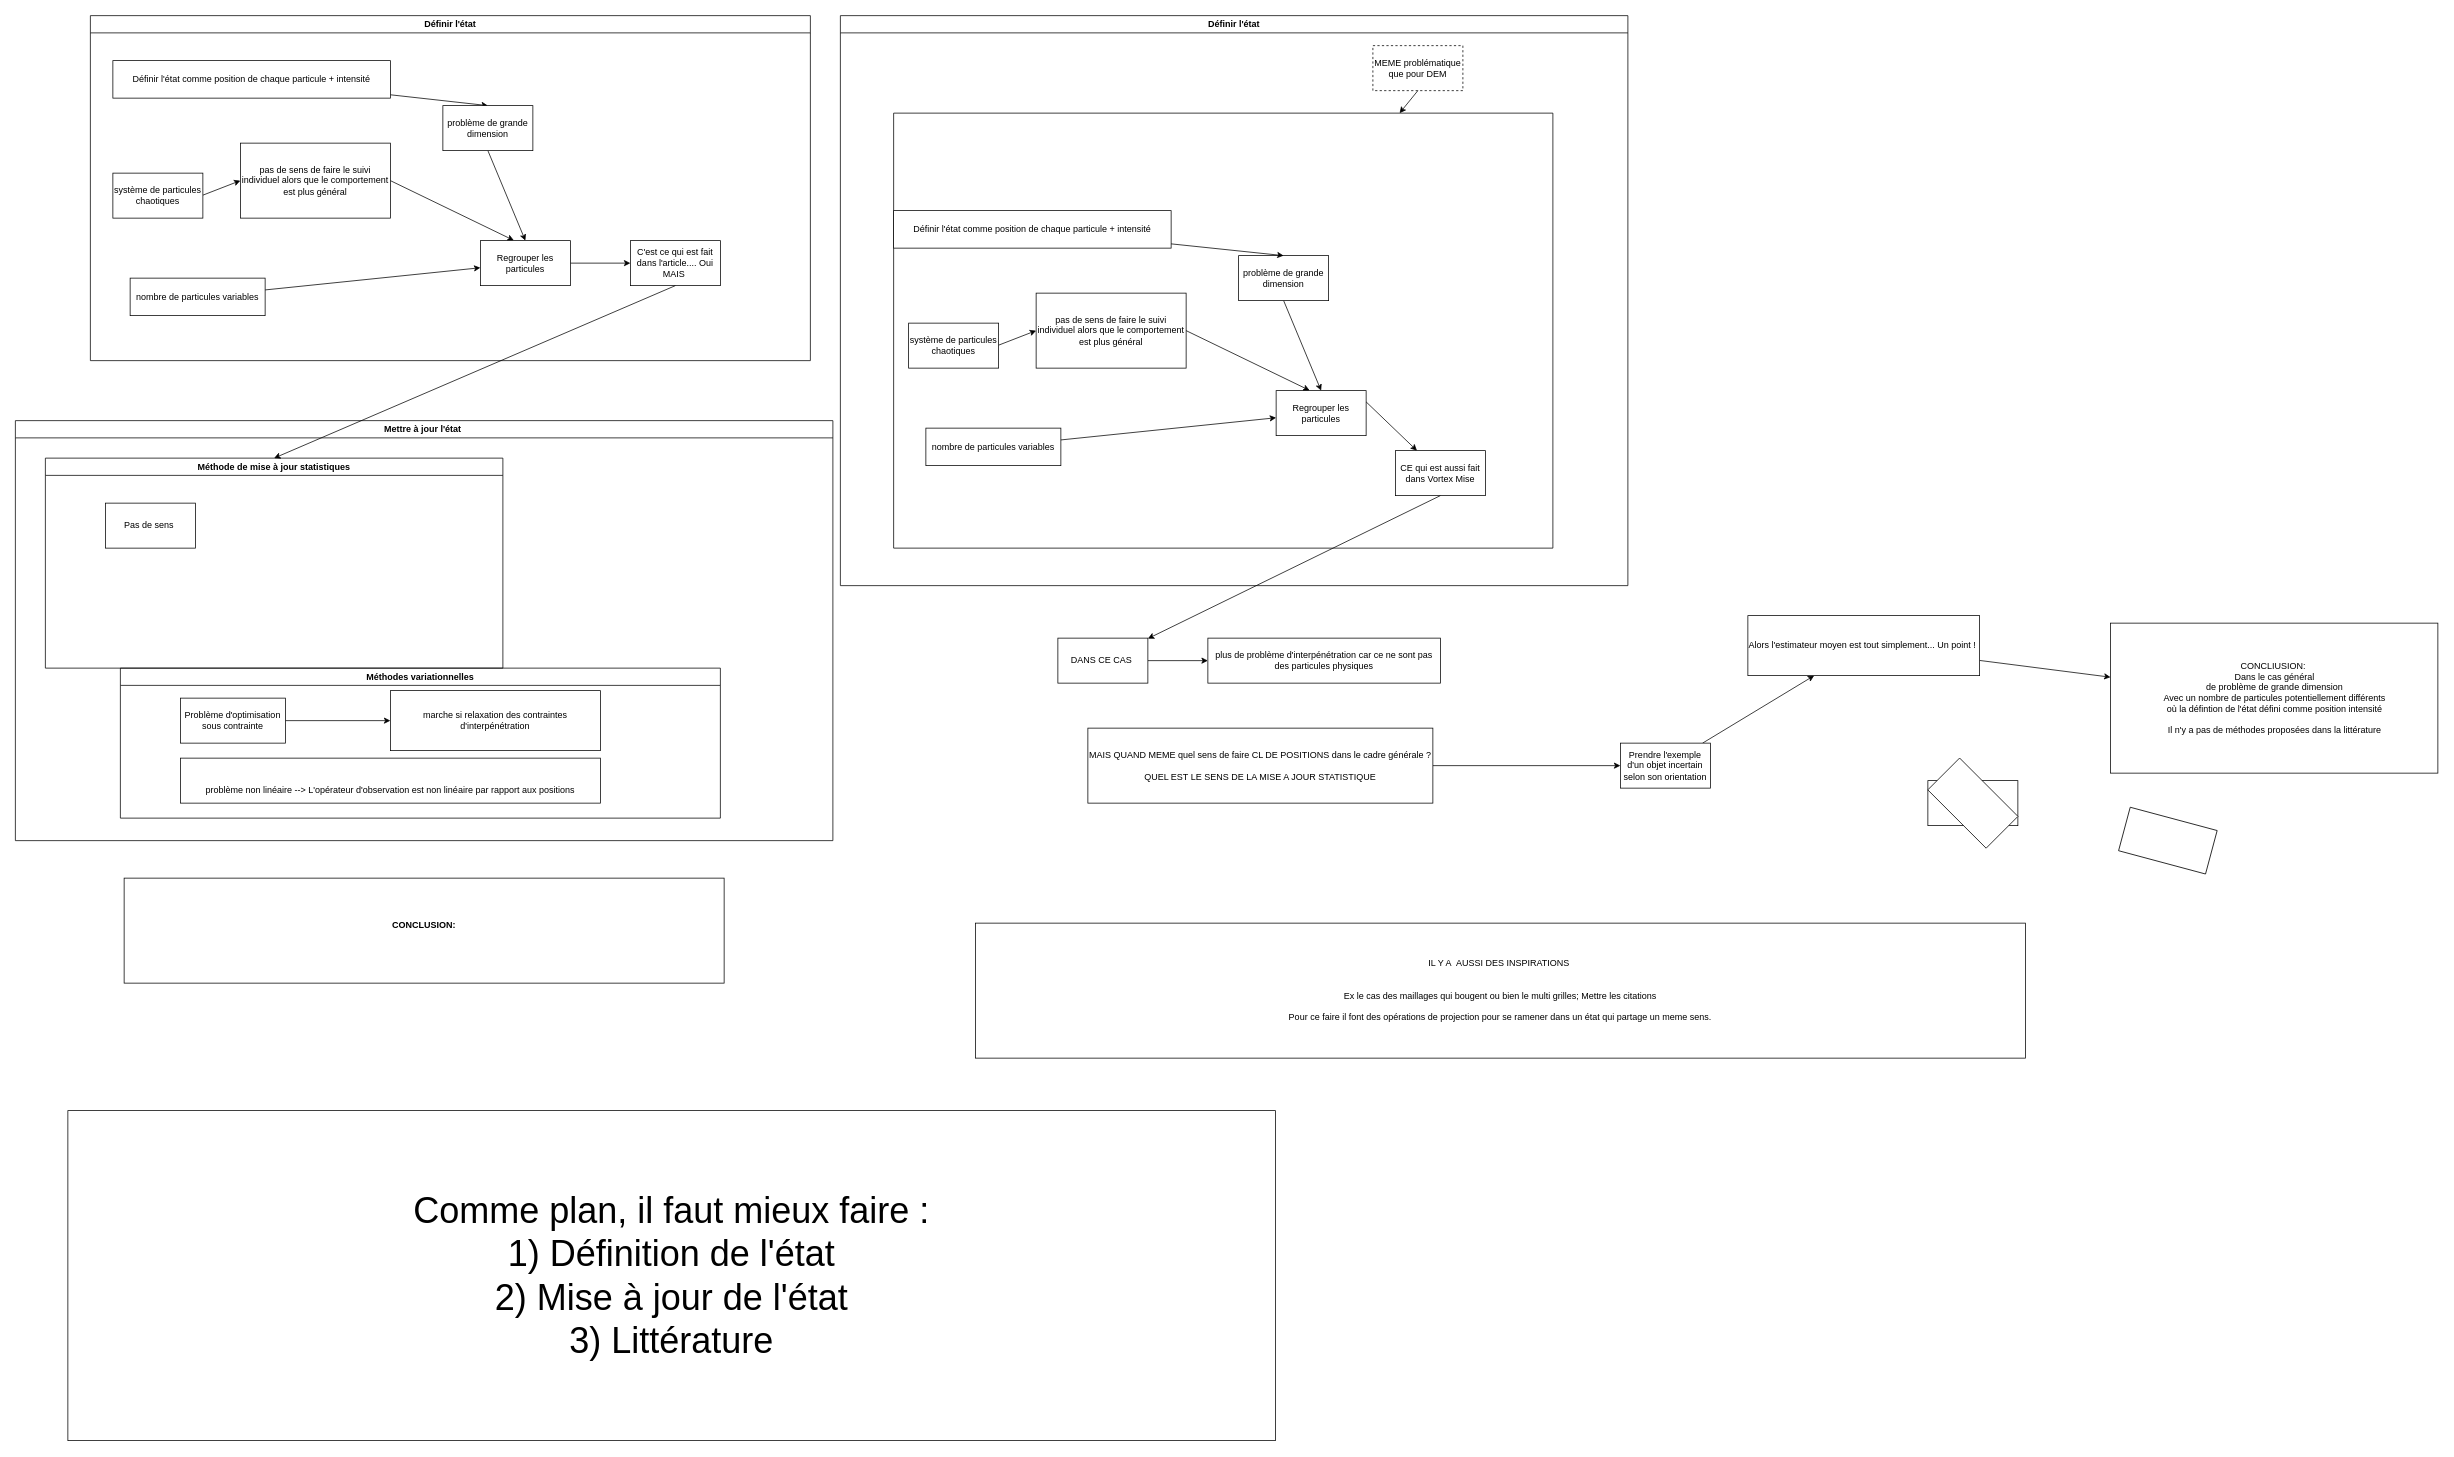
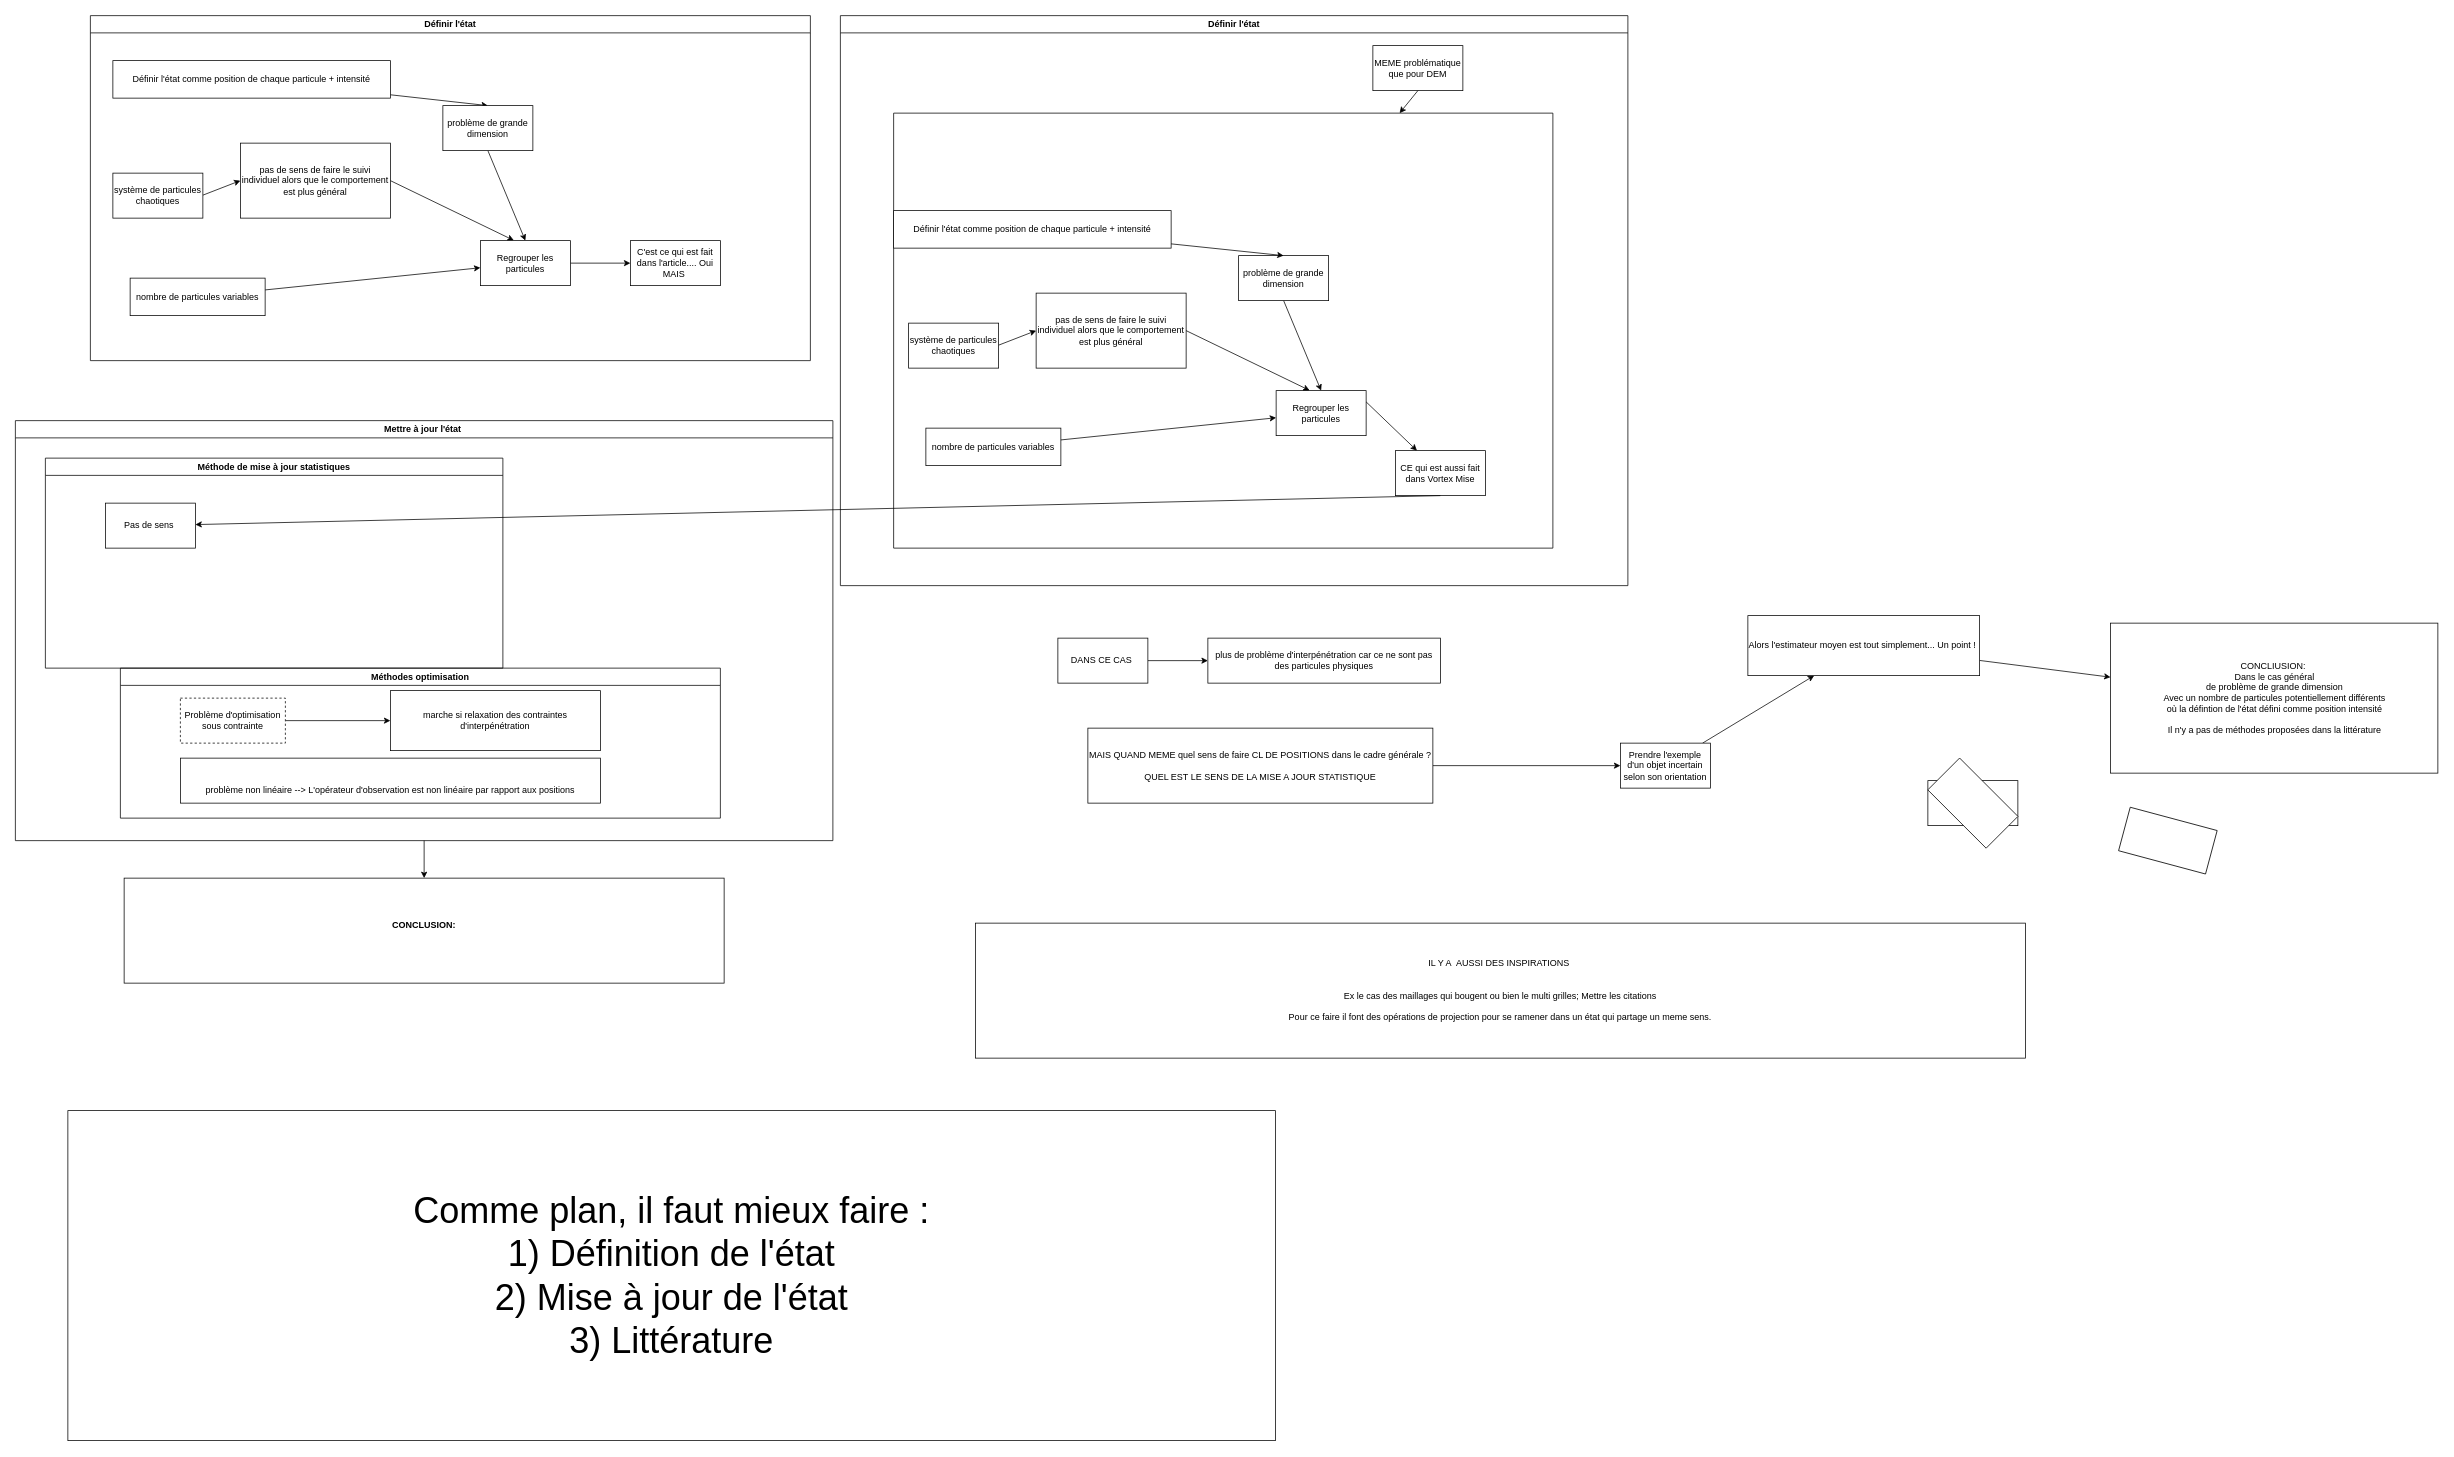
(1418, 68) -> (1418, 68)
(388, 409) -> none
(1242, 592) -> (1359, 497)
(420, 677) -> (420, 677)
(233, 720) -> (233, 720)
none -> (424, 871)
